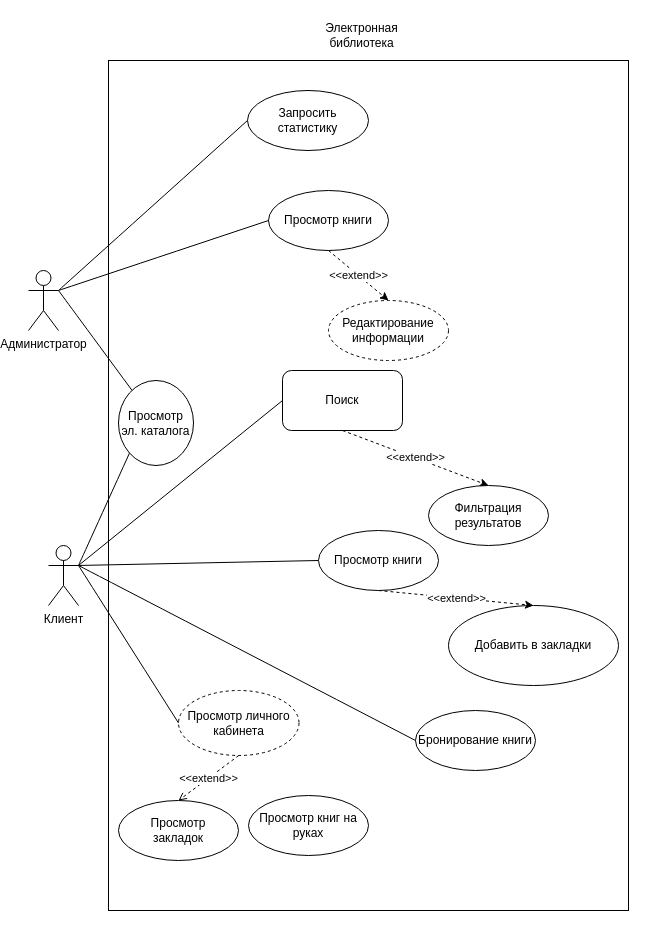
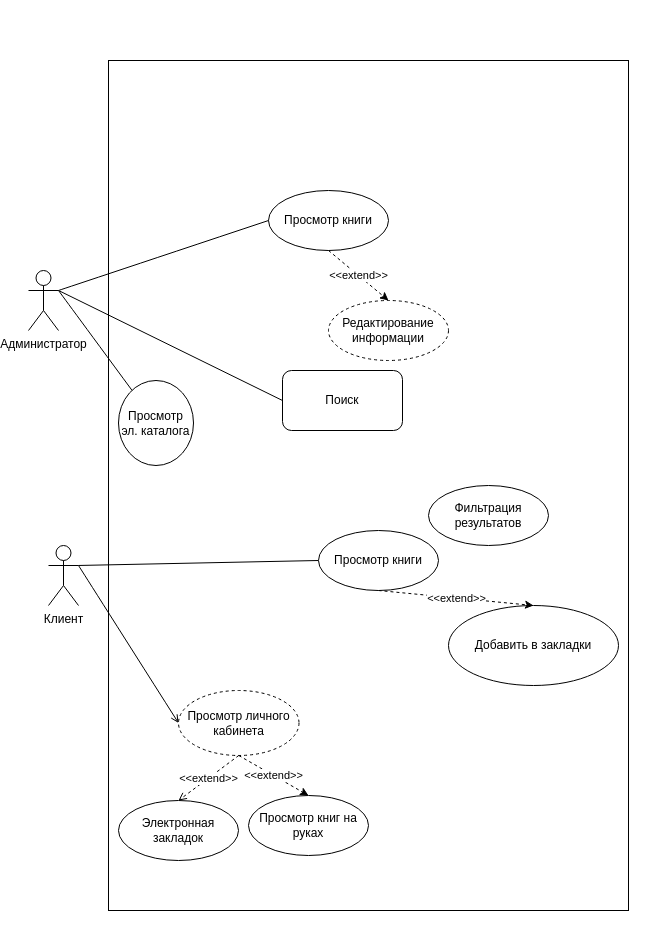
(362, 36) -> none
(308, 121) -> none
(156, 203) -> none
none -> (171, 346)
(412, 457) -> none
(181, 482) -> none
(105, 507) -> none
(249, 654) -> none
(176, 720) -> (176, 719)
(476, 741) -> none
none -> (271, 774)
(179, 831) -> (179, 831)
